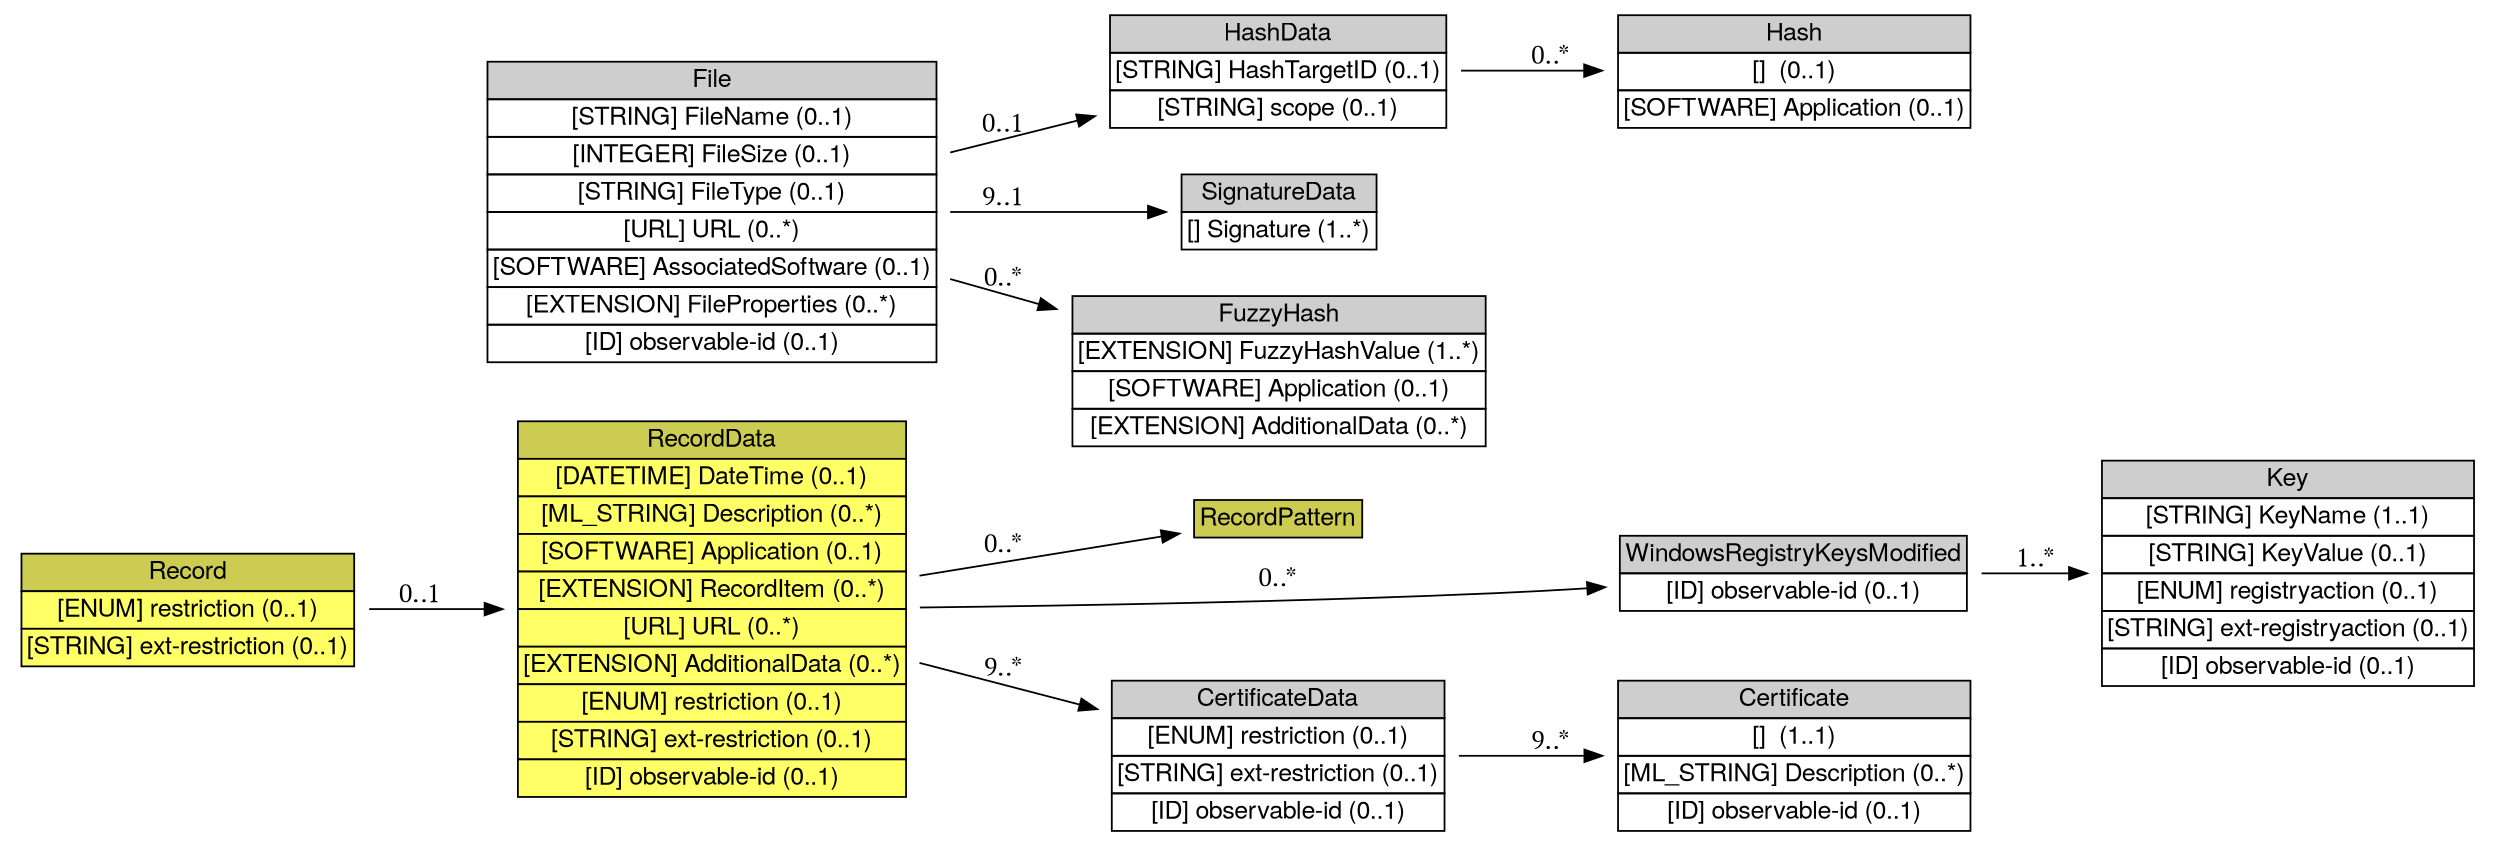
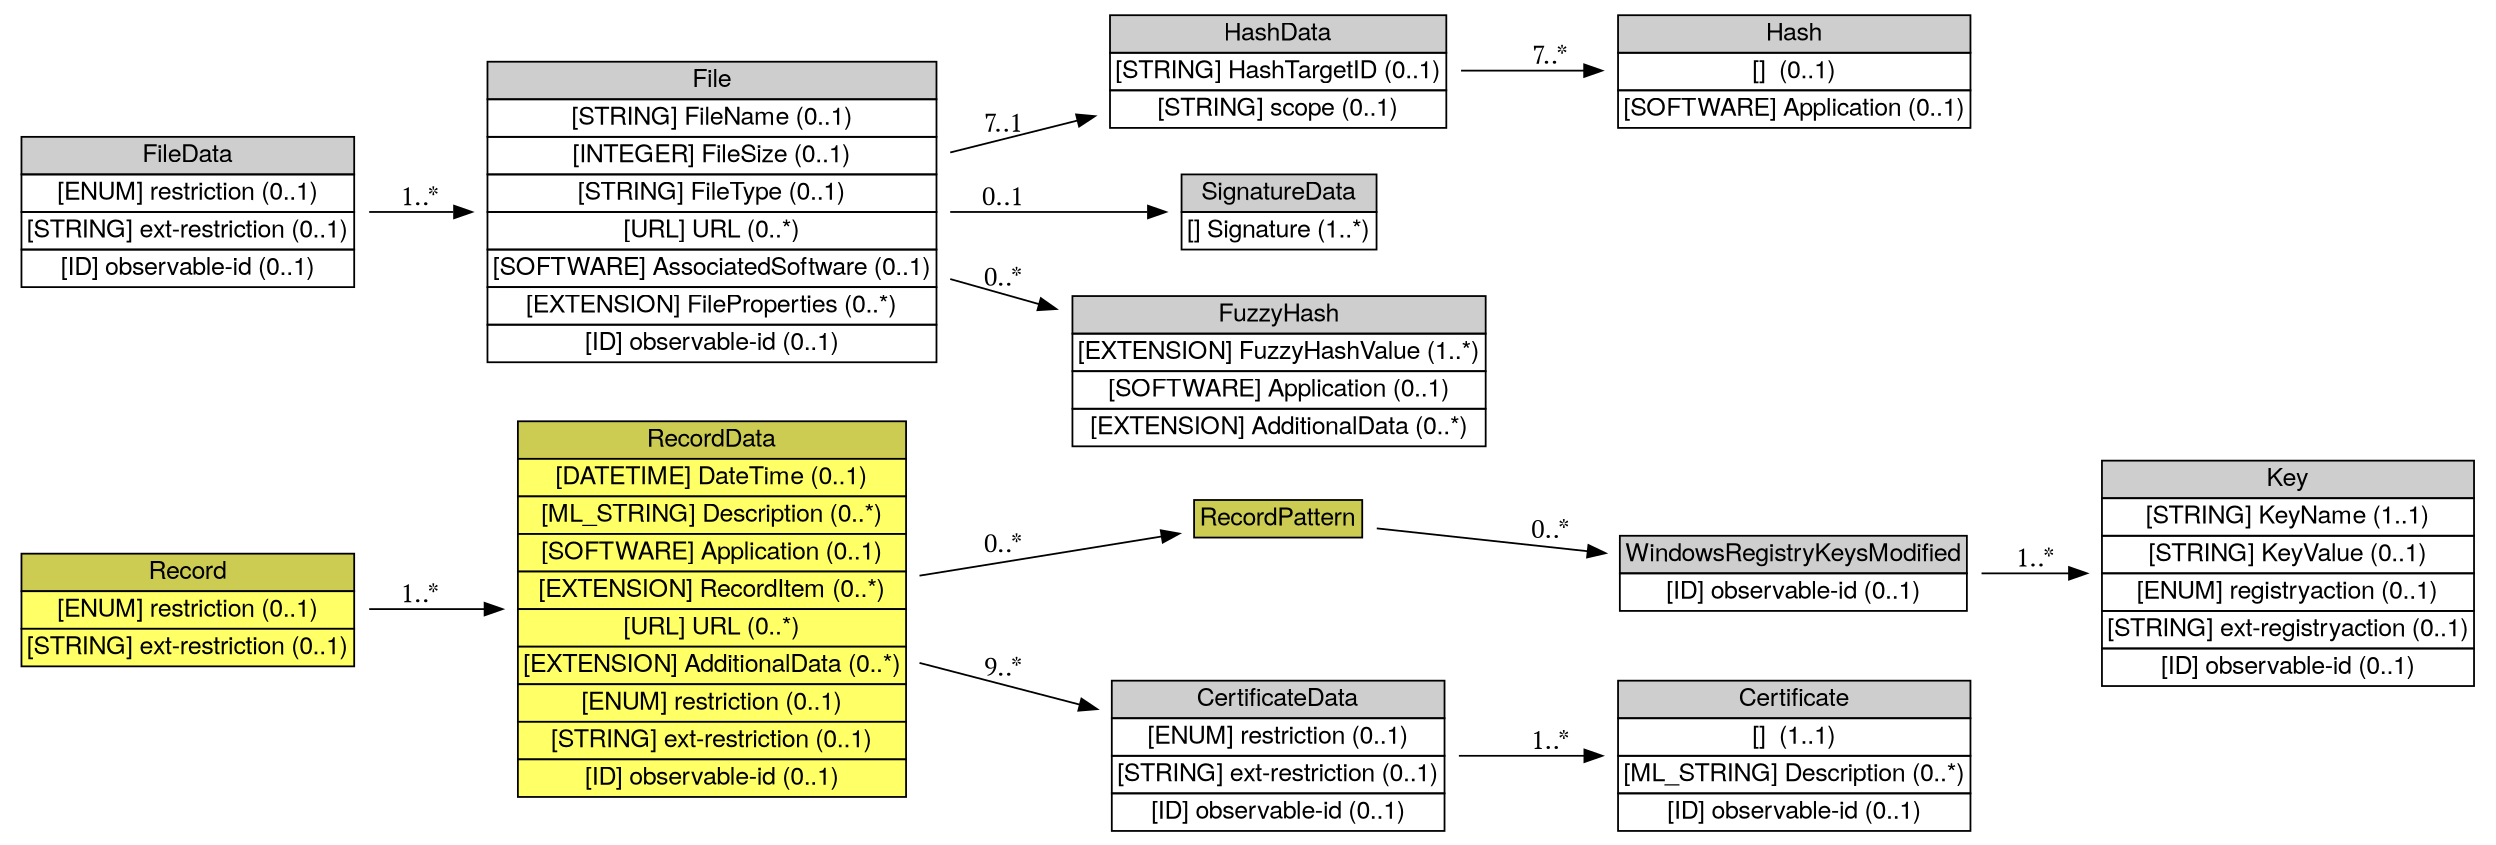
(1551, 57) -> (1551, 57)
(1004, 125) -> (1004, 125)
(1004, 199) -> (1004, 199)
none -> (188, 212)
(420, 596) -> (420, 596)
(1254, 601) -> (1482, 540)
(1551, 742) -> (1551, 742)
